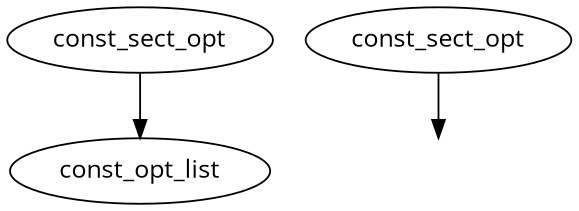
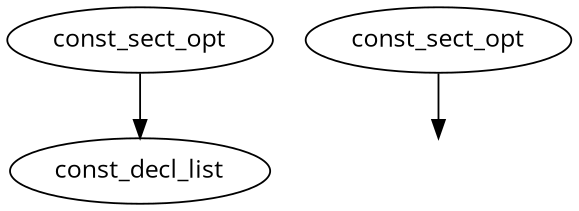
(140, 171) -> (140, 171)
